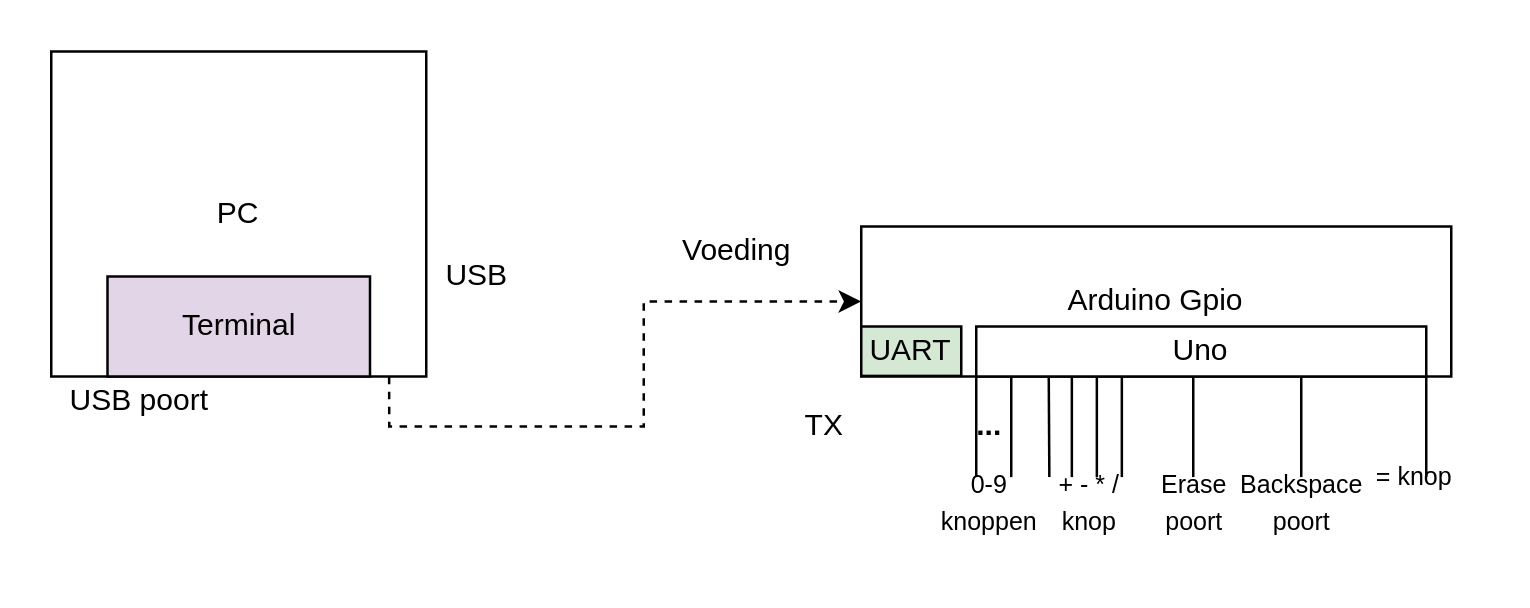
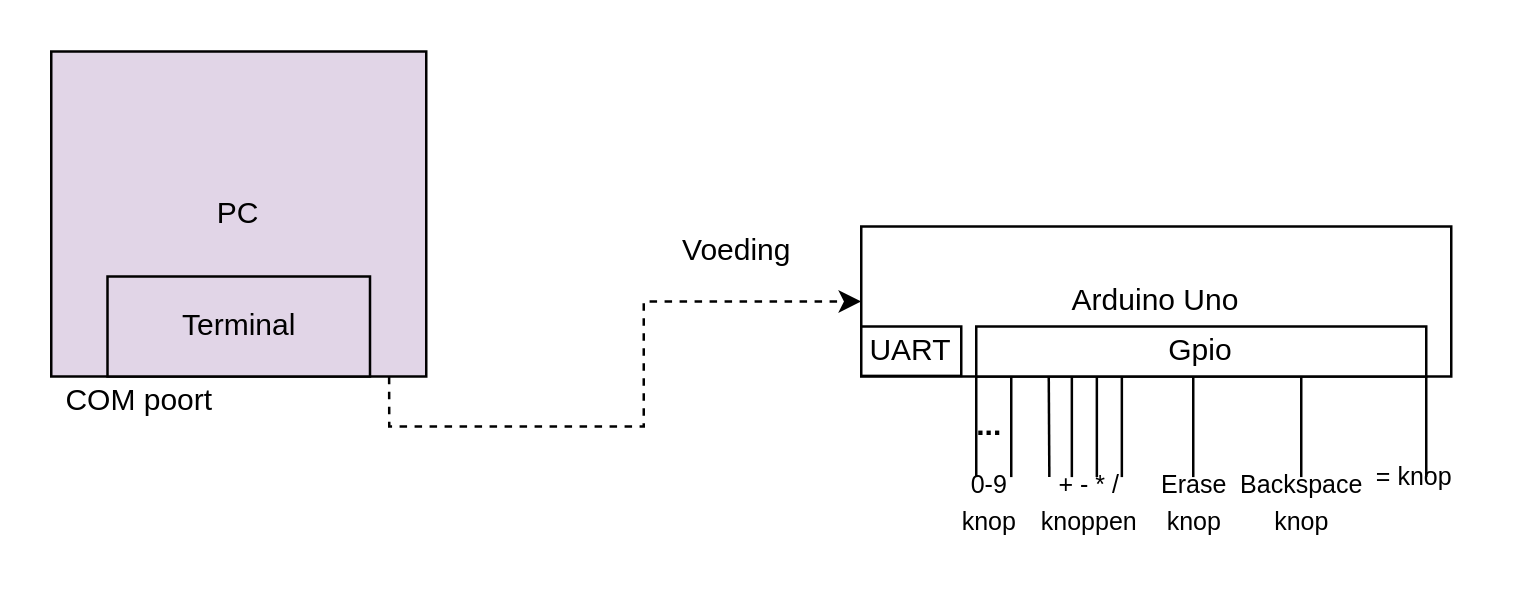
(239, 214) -> (239, 214)
(476, 276) -> none
(1156, 301) -> (1156, 301)
(911, 351) -> (911, 351)
(1201, 351) -> (1201, 351)
(140, 401) -> (140, 401)
(824, 427) -> none
(990, 501) -> (990, 501)
(1090, 501) -> (1090, 501)
(1195, 501) -> (1195, 501)
(1303, 501) -> (1303, 501)
